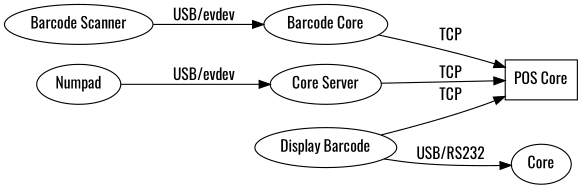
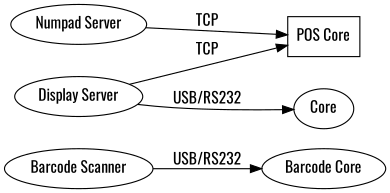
(204, 16) -> (207, 160)
(437, 48) -> none
(79, 84) -> none
(326, 84) -> (79, 24)
(326, 148) -> (79, 97)
